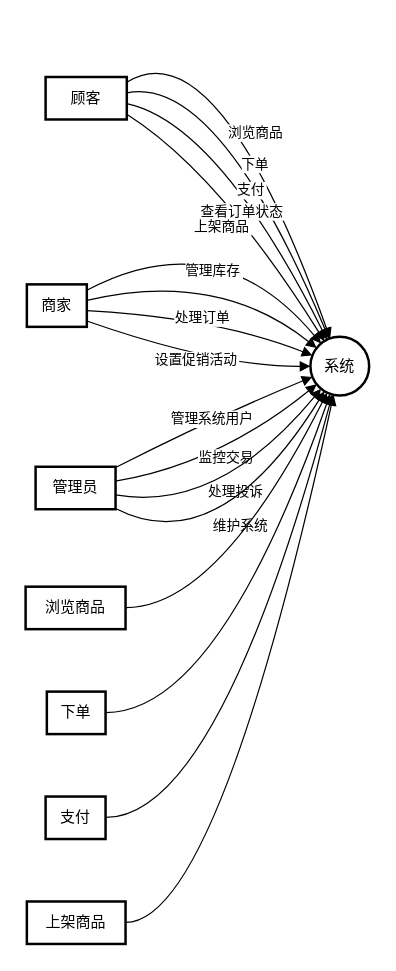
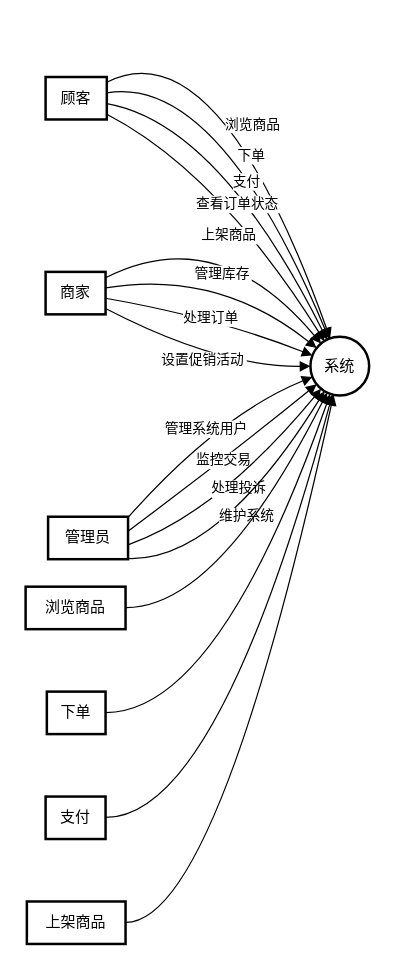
(86, 98) -> (76, 98)
(57, 306) -> (76, 293)
(76, 488) -> (88, 538)
